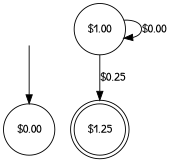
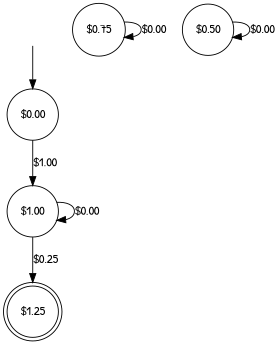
none -> (99, 30)
none -> (208, 30)
none -> (33, 158)
